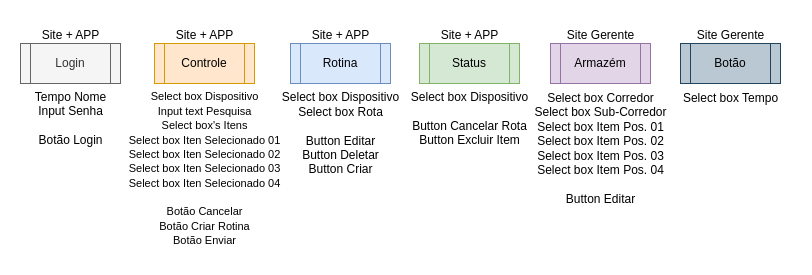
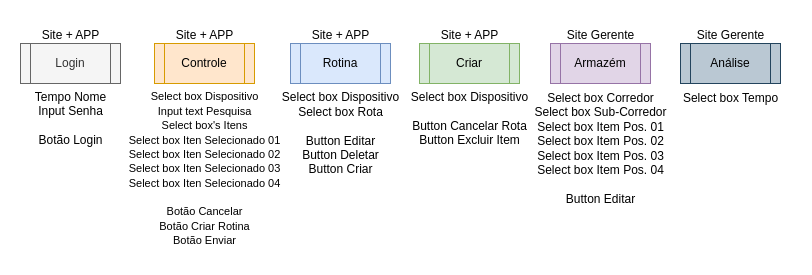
(470, 64) -> (470, 64)
(731, 64) -> (731, 64)
